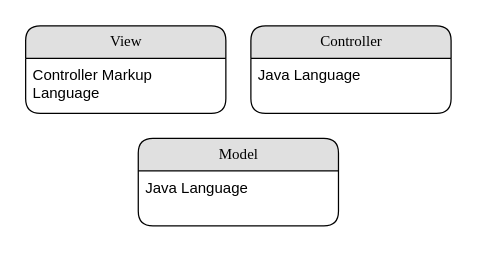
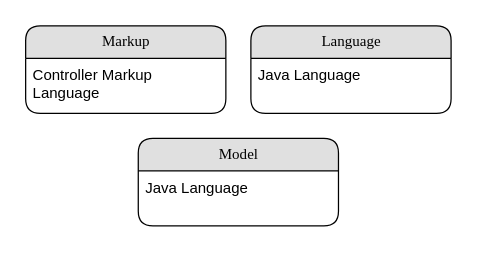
(126, 42) -> (126, 42)
(351, 42) -> (351, 42)
